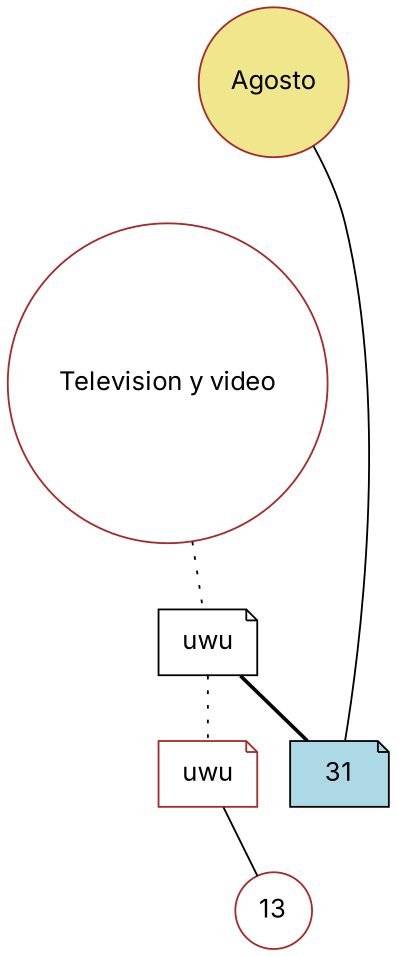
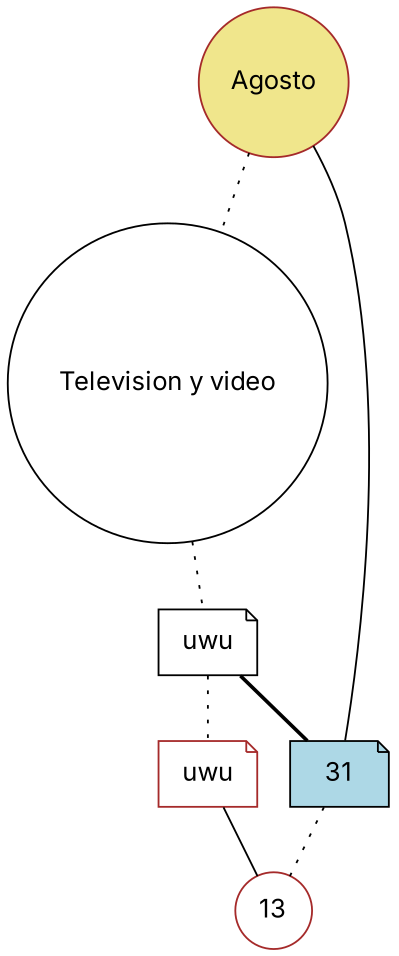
none -> (235, 192)
(168, 383) -> (168, 383)
none -> (307, 842)
